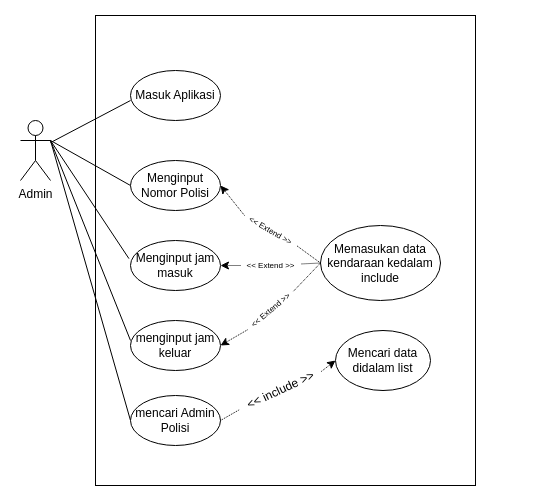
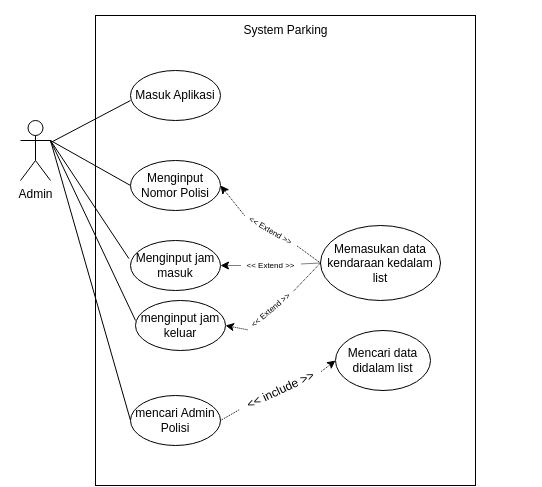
none -> (286, 31)
(381, 264) -> (381, 264)
(176, 346) -> (181, 326)
